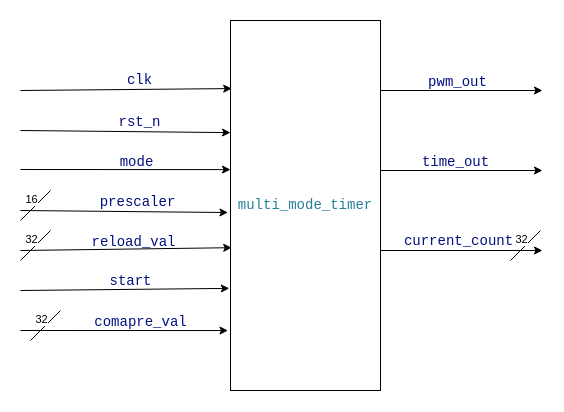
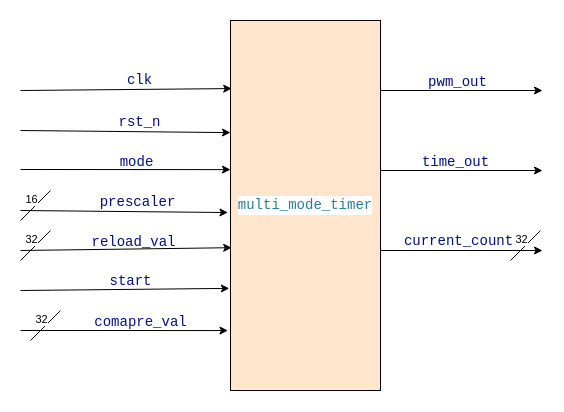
(306, 206) -> (306, 206)
